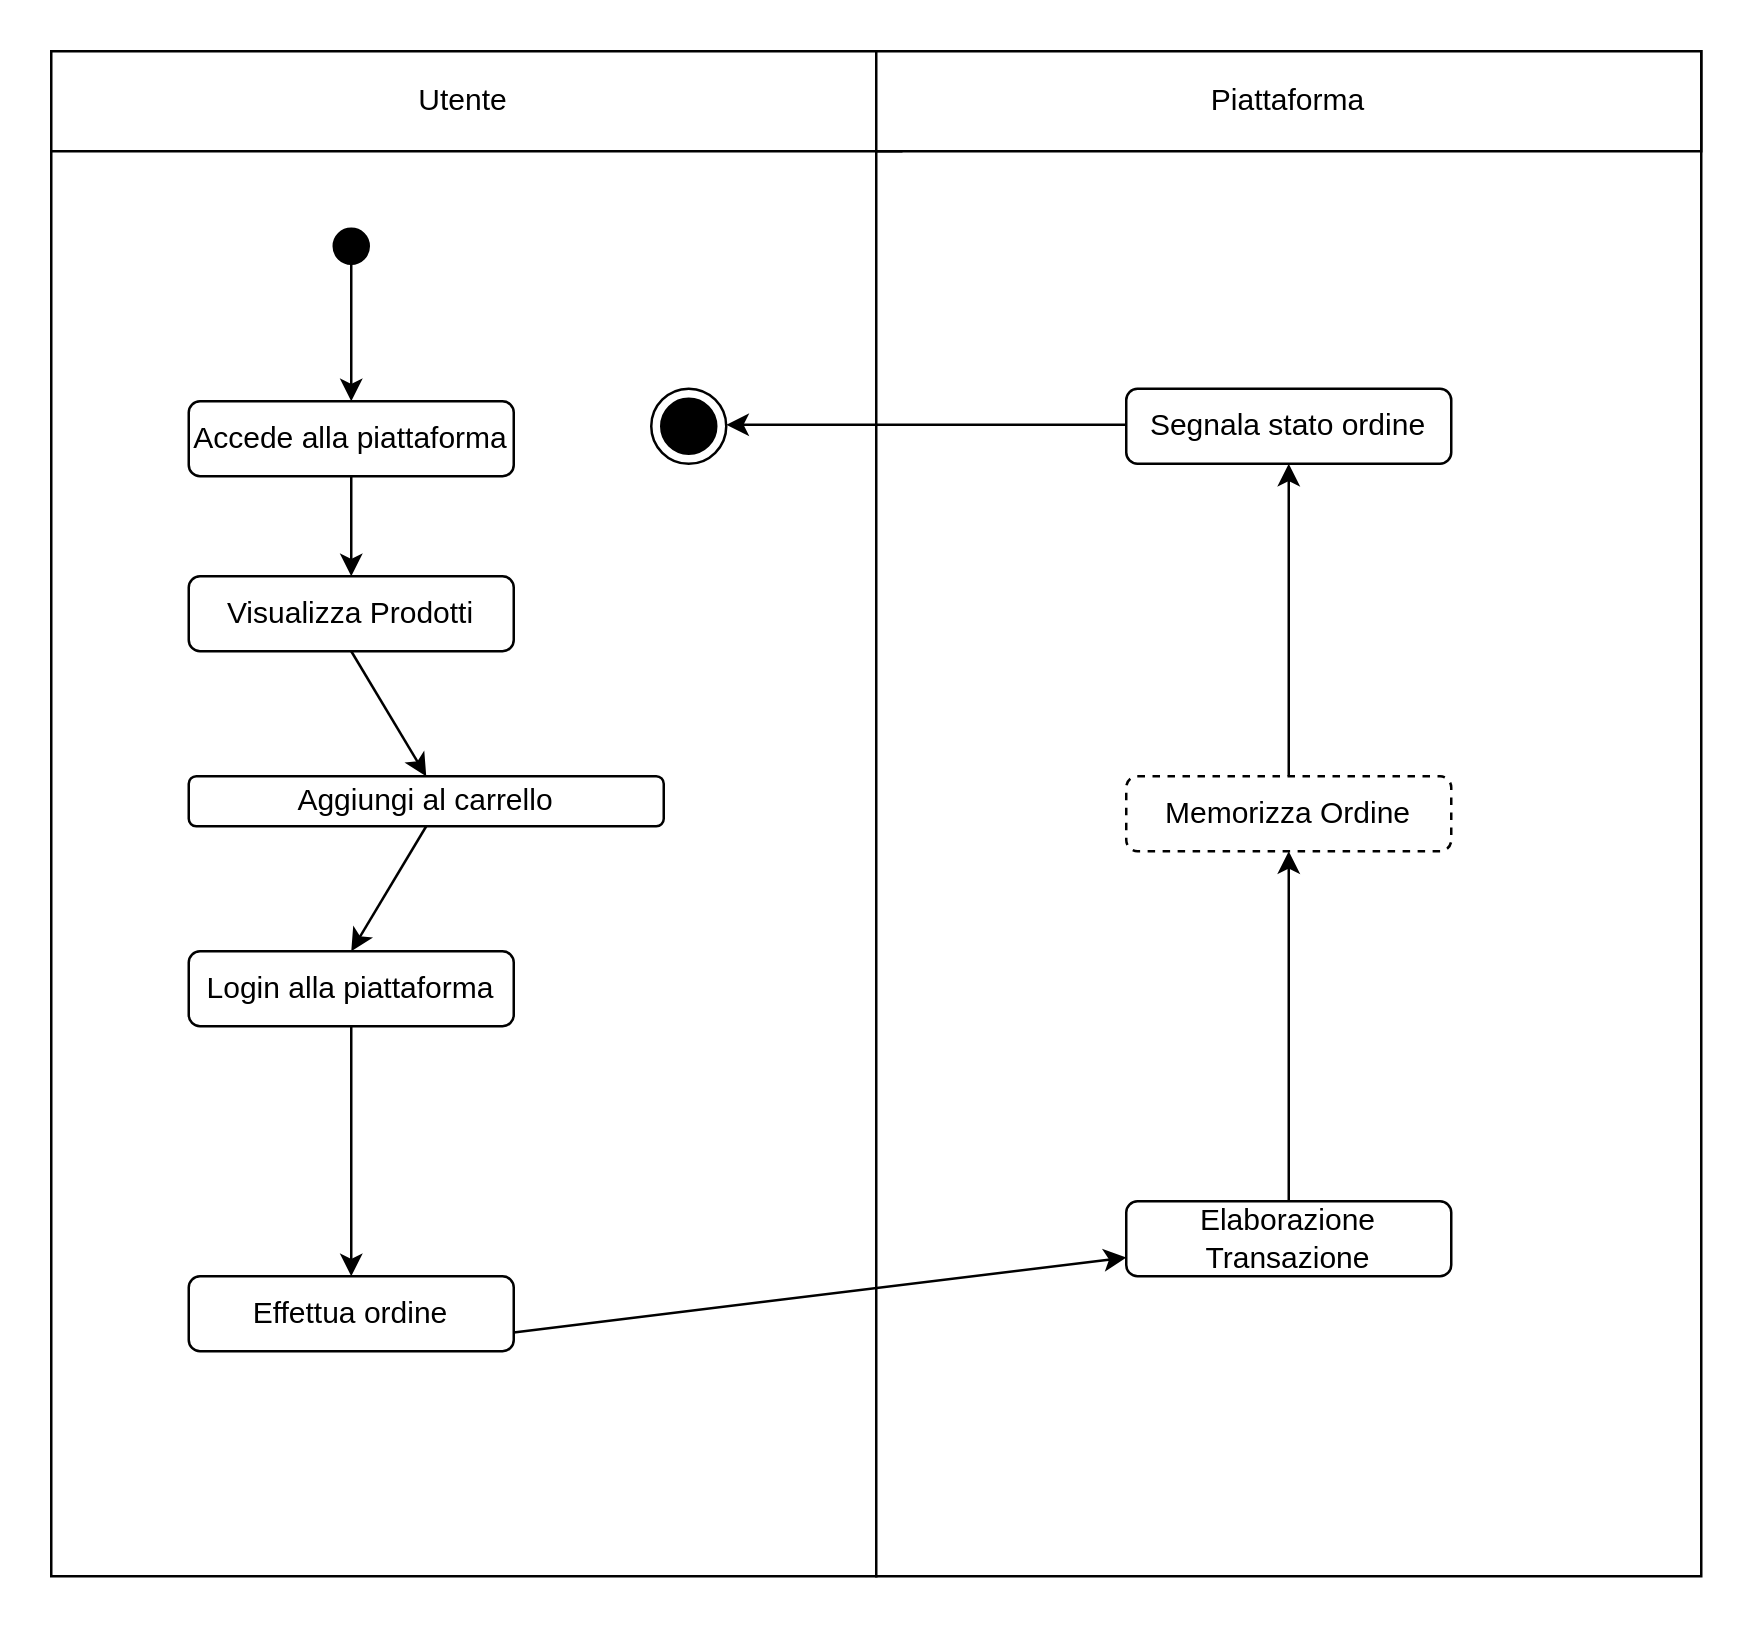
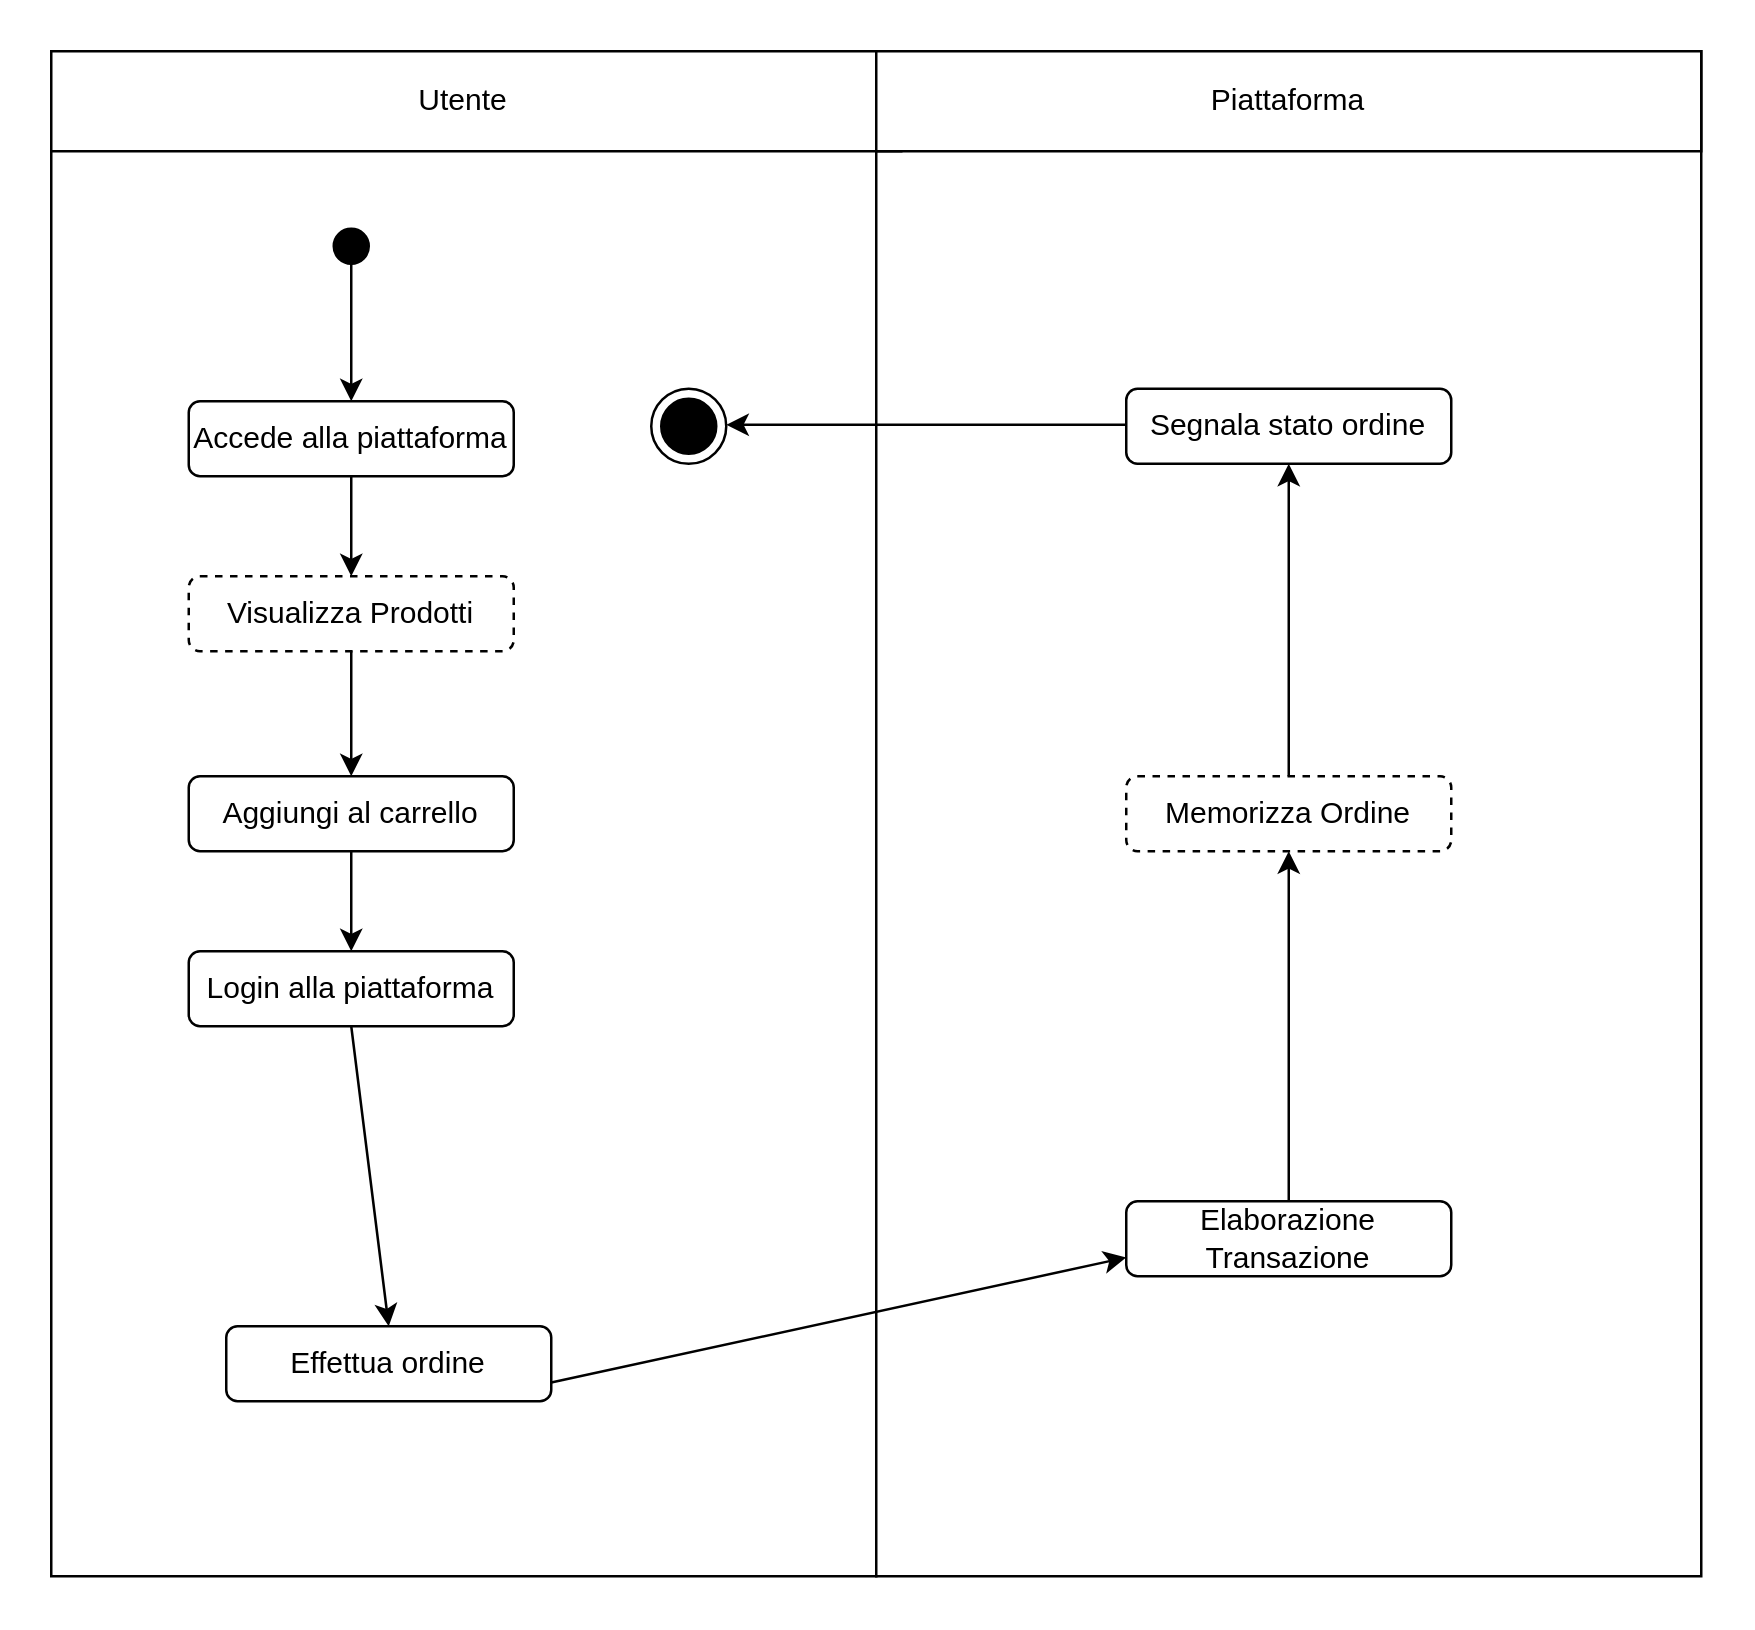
(351, 614) -> (351, 614)
(426, 801) -> (351, 814)
(351, 1314) -> (389, 1364)
